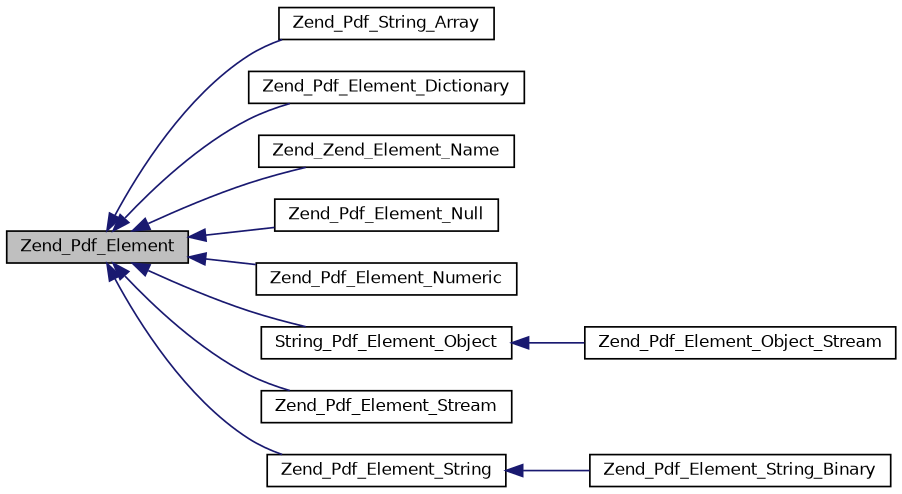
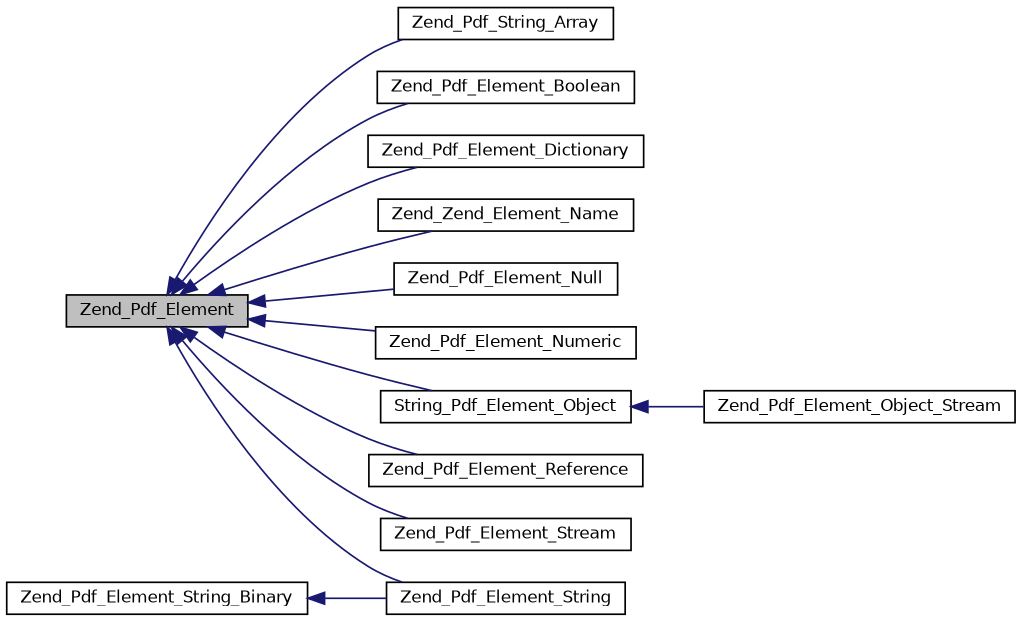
none -> (506, 87)
none -> (506, 471)
(556, 471) -> (356, 598)
